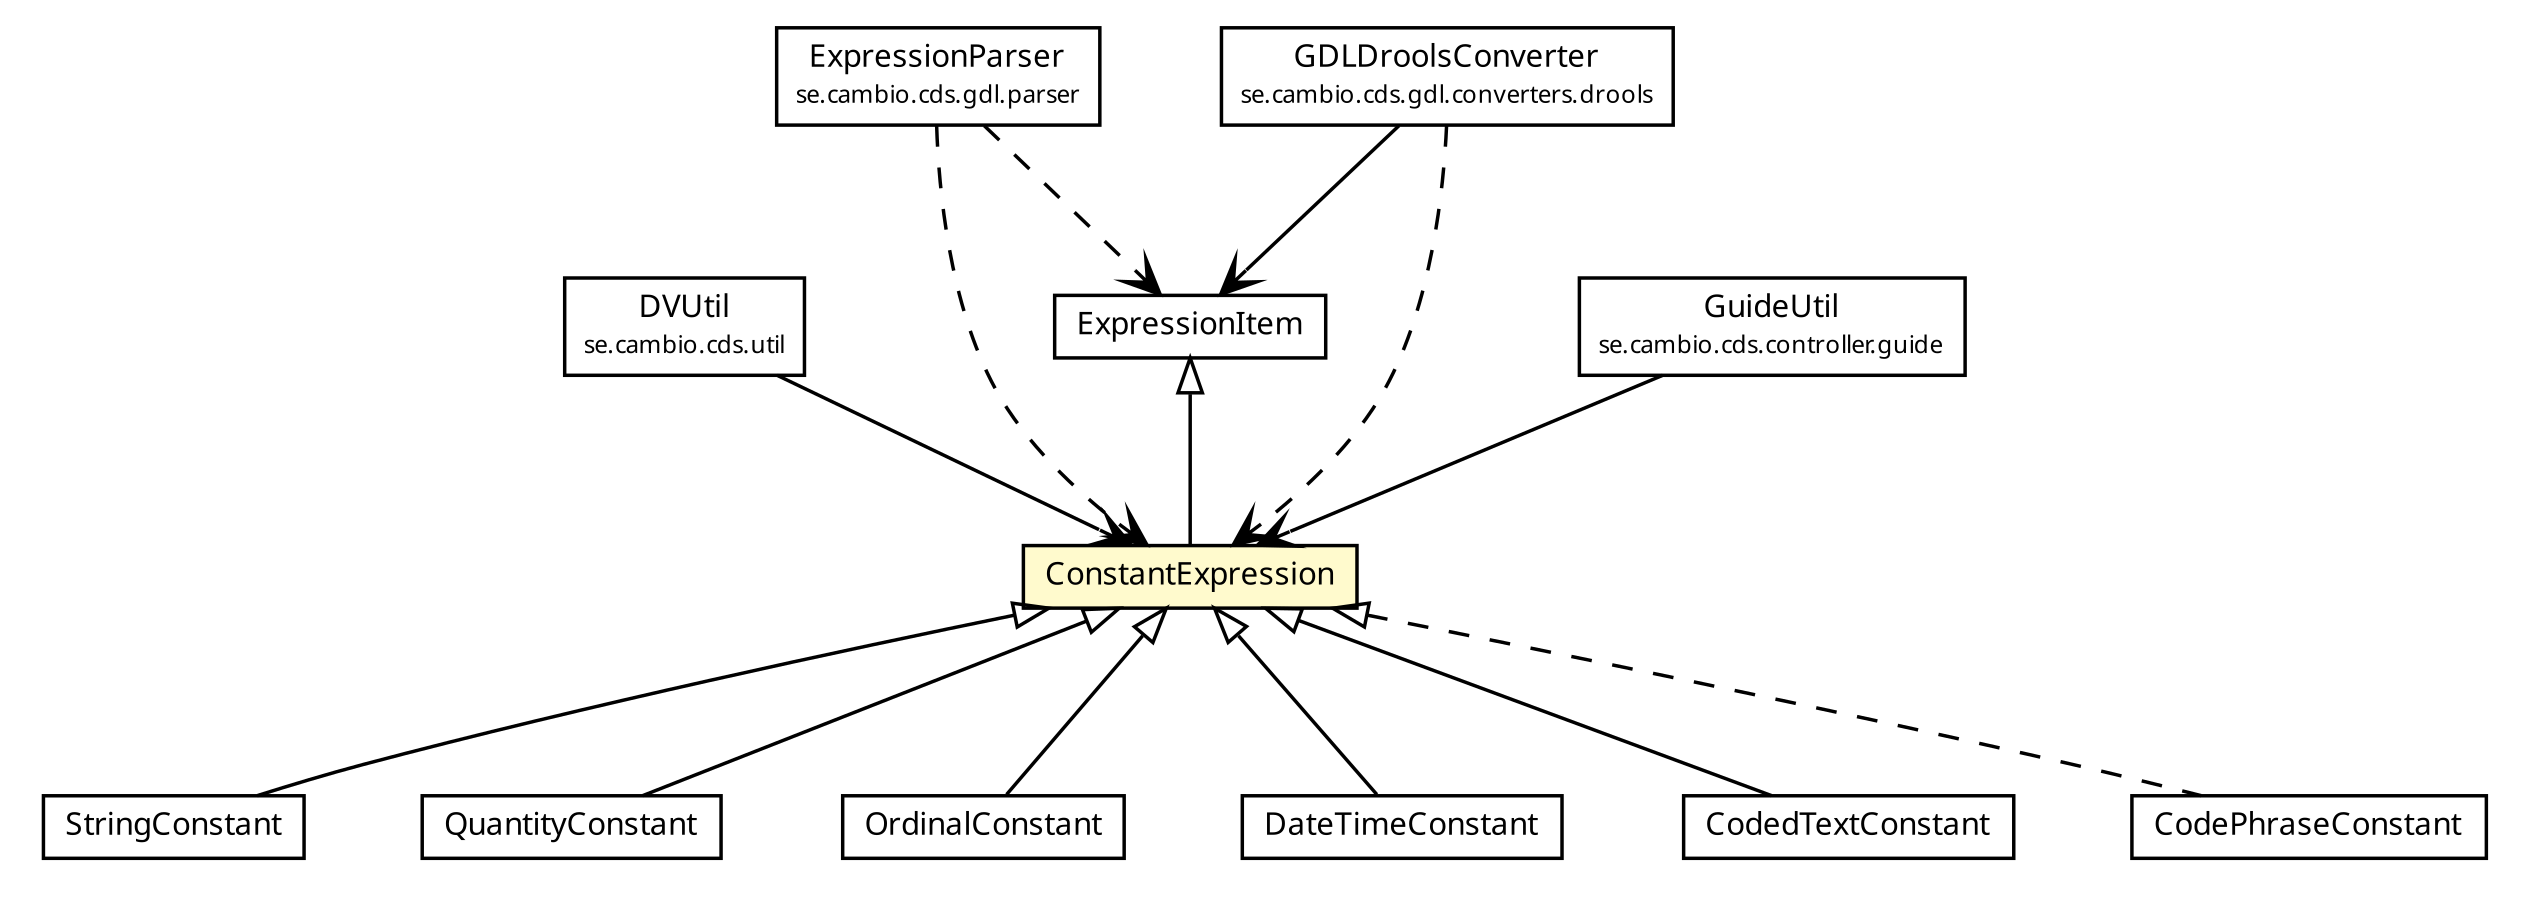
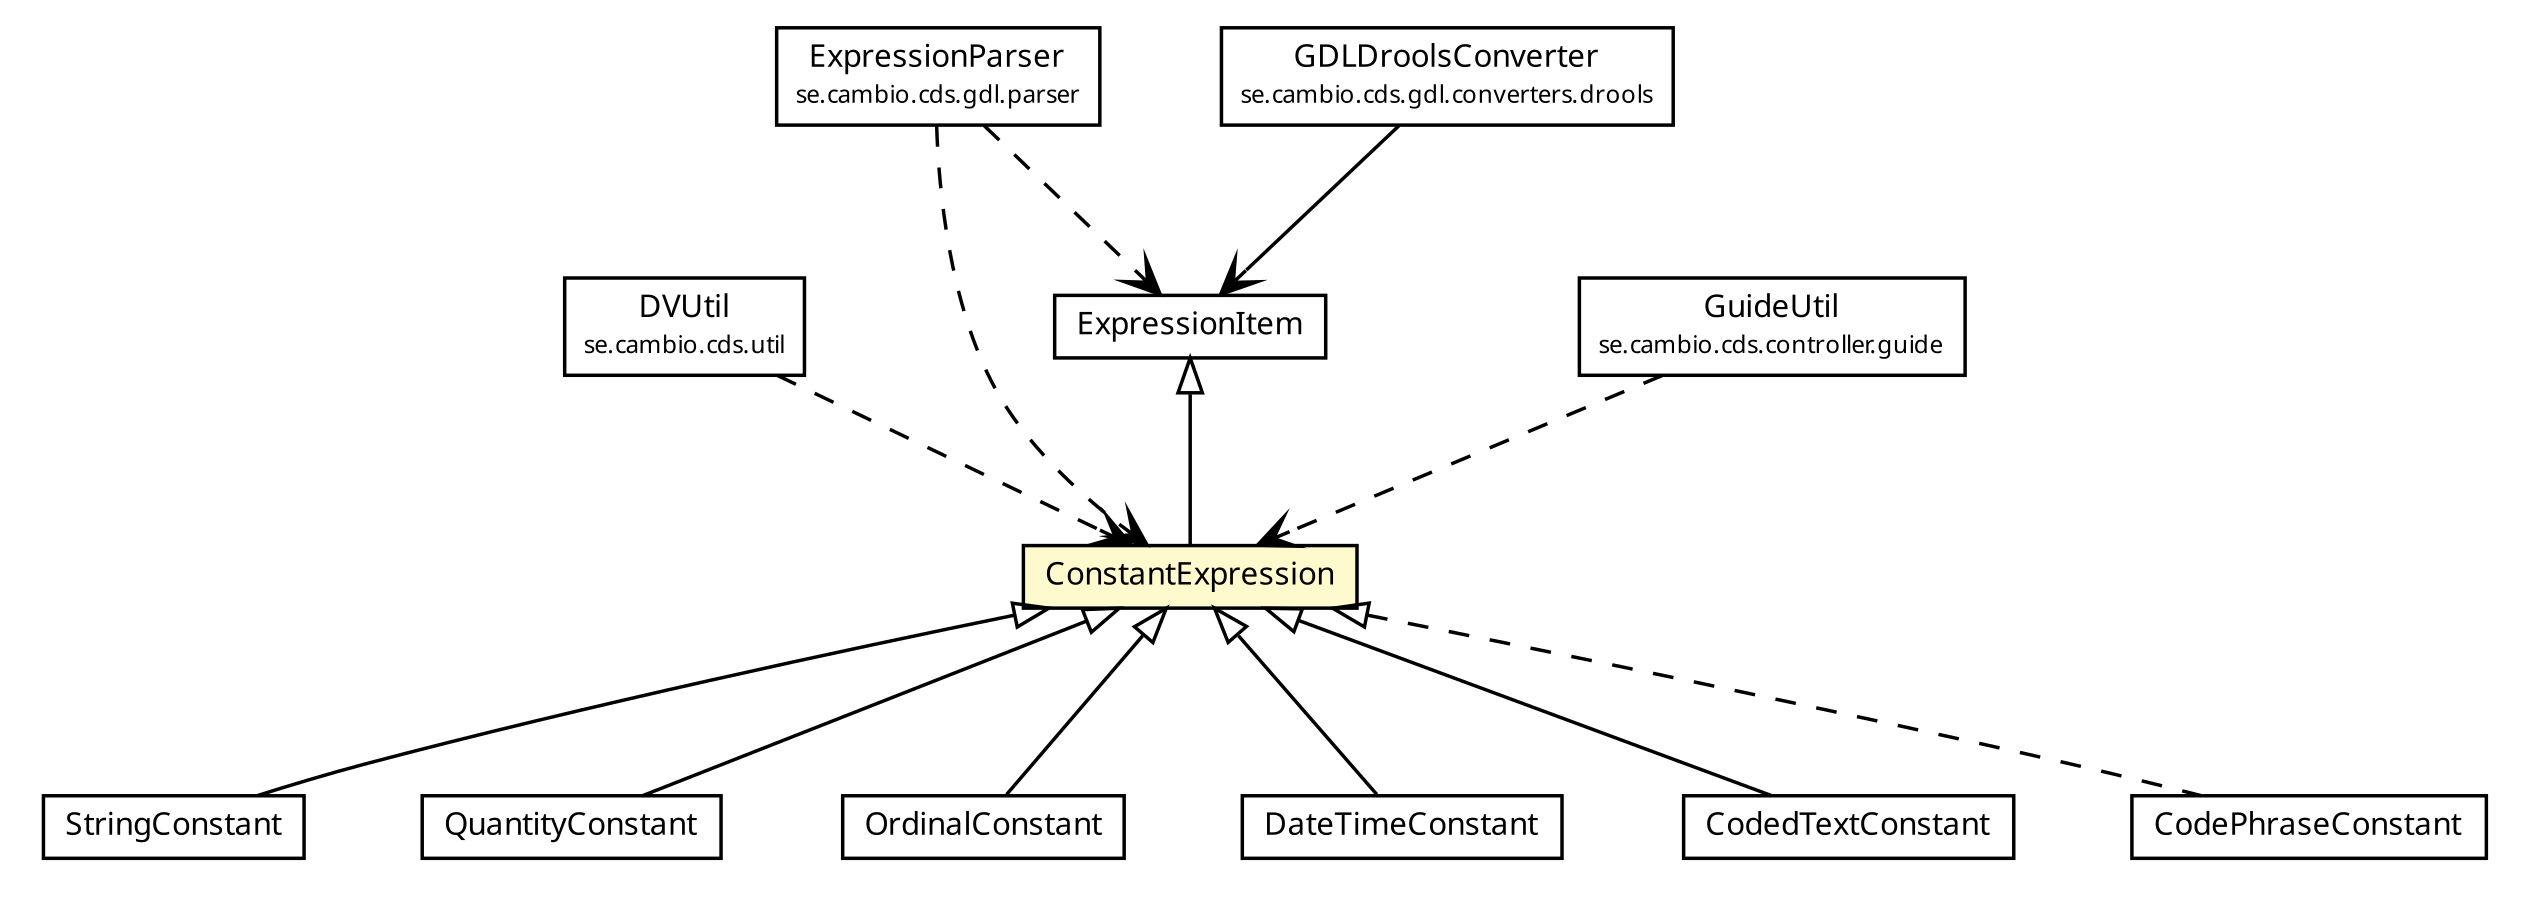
(1404, 349) -> none
(938, 452) -> (938, 452)
(1477, 453) -> (1477, 453)
